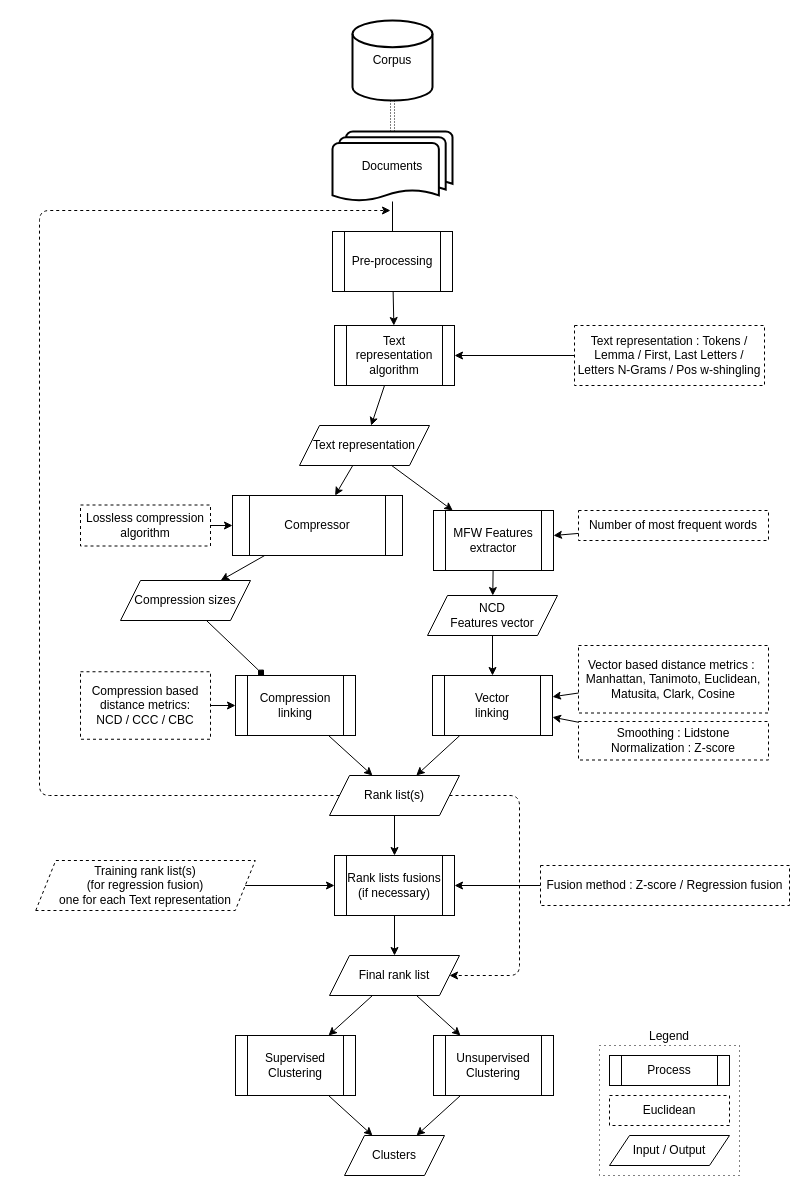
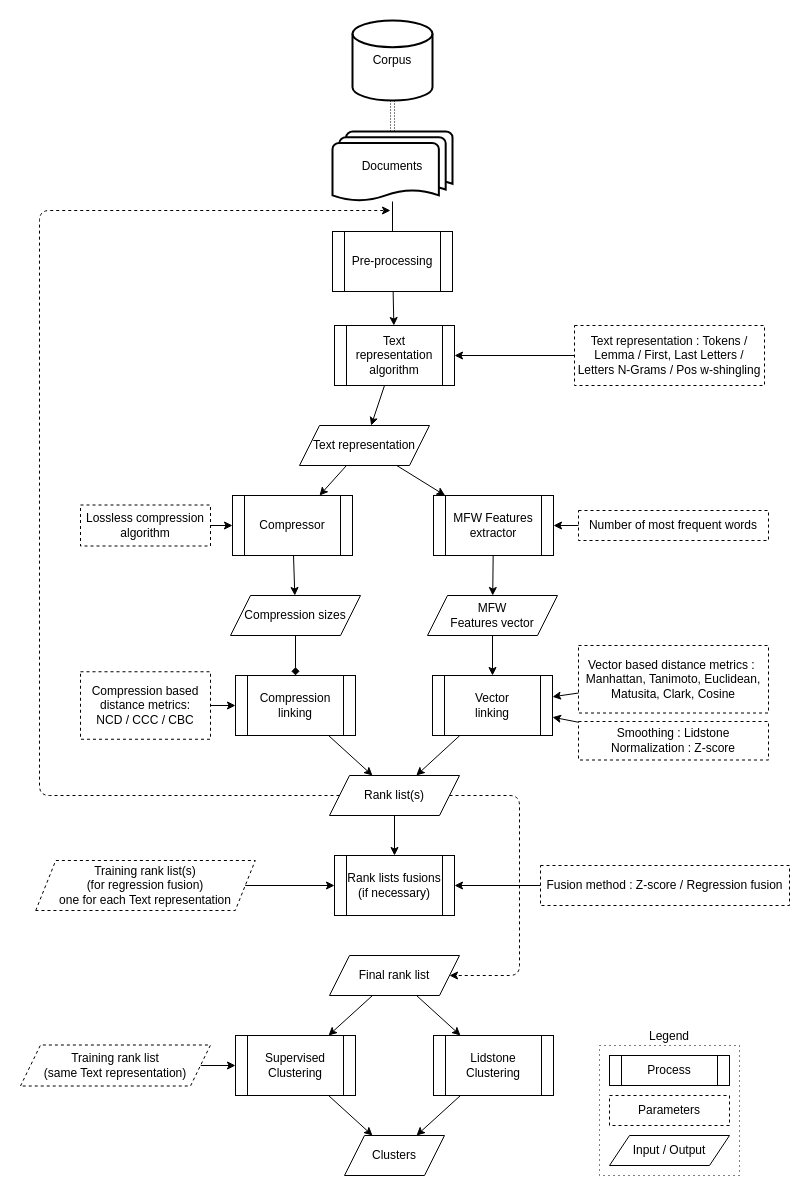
(318, 526) -> (293, 526)
(494, 541) -> (494, 526)
(186, 601) -> (296, 616)
(493, 616) -> (493, 616)
(395, 932) -> none
none -> (116, 1066)
none -> (215, 1066)
(494, 1066) -> (494, 1066)
(670, 1111) -> (670, 1111)
